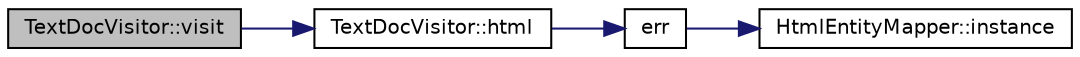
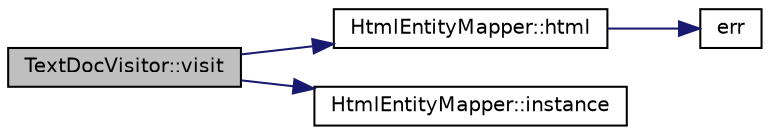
(433, 29) -> (471, 29)
(713, 29) -> (267, 83)
